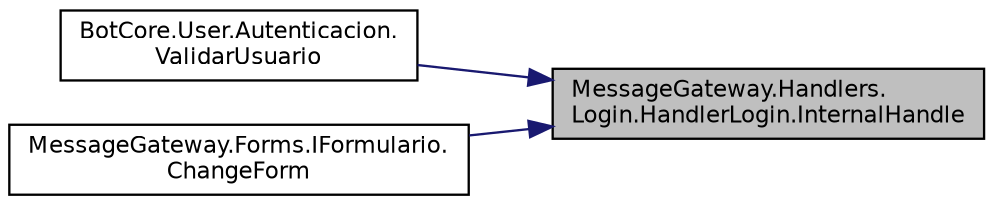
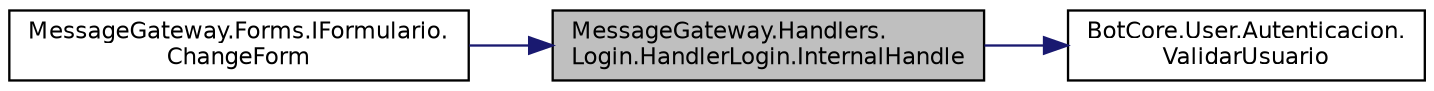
(473, 71) -> (1014, 45)
